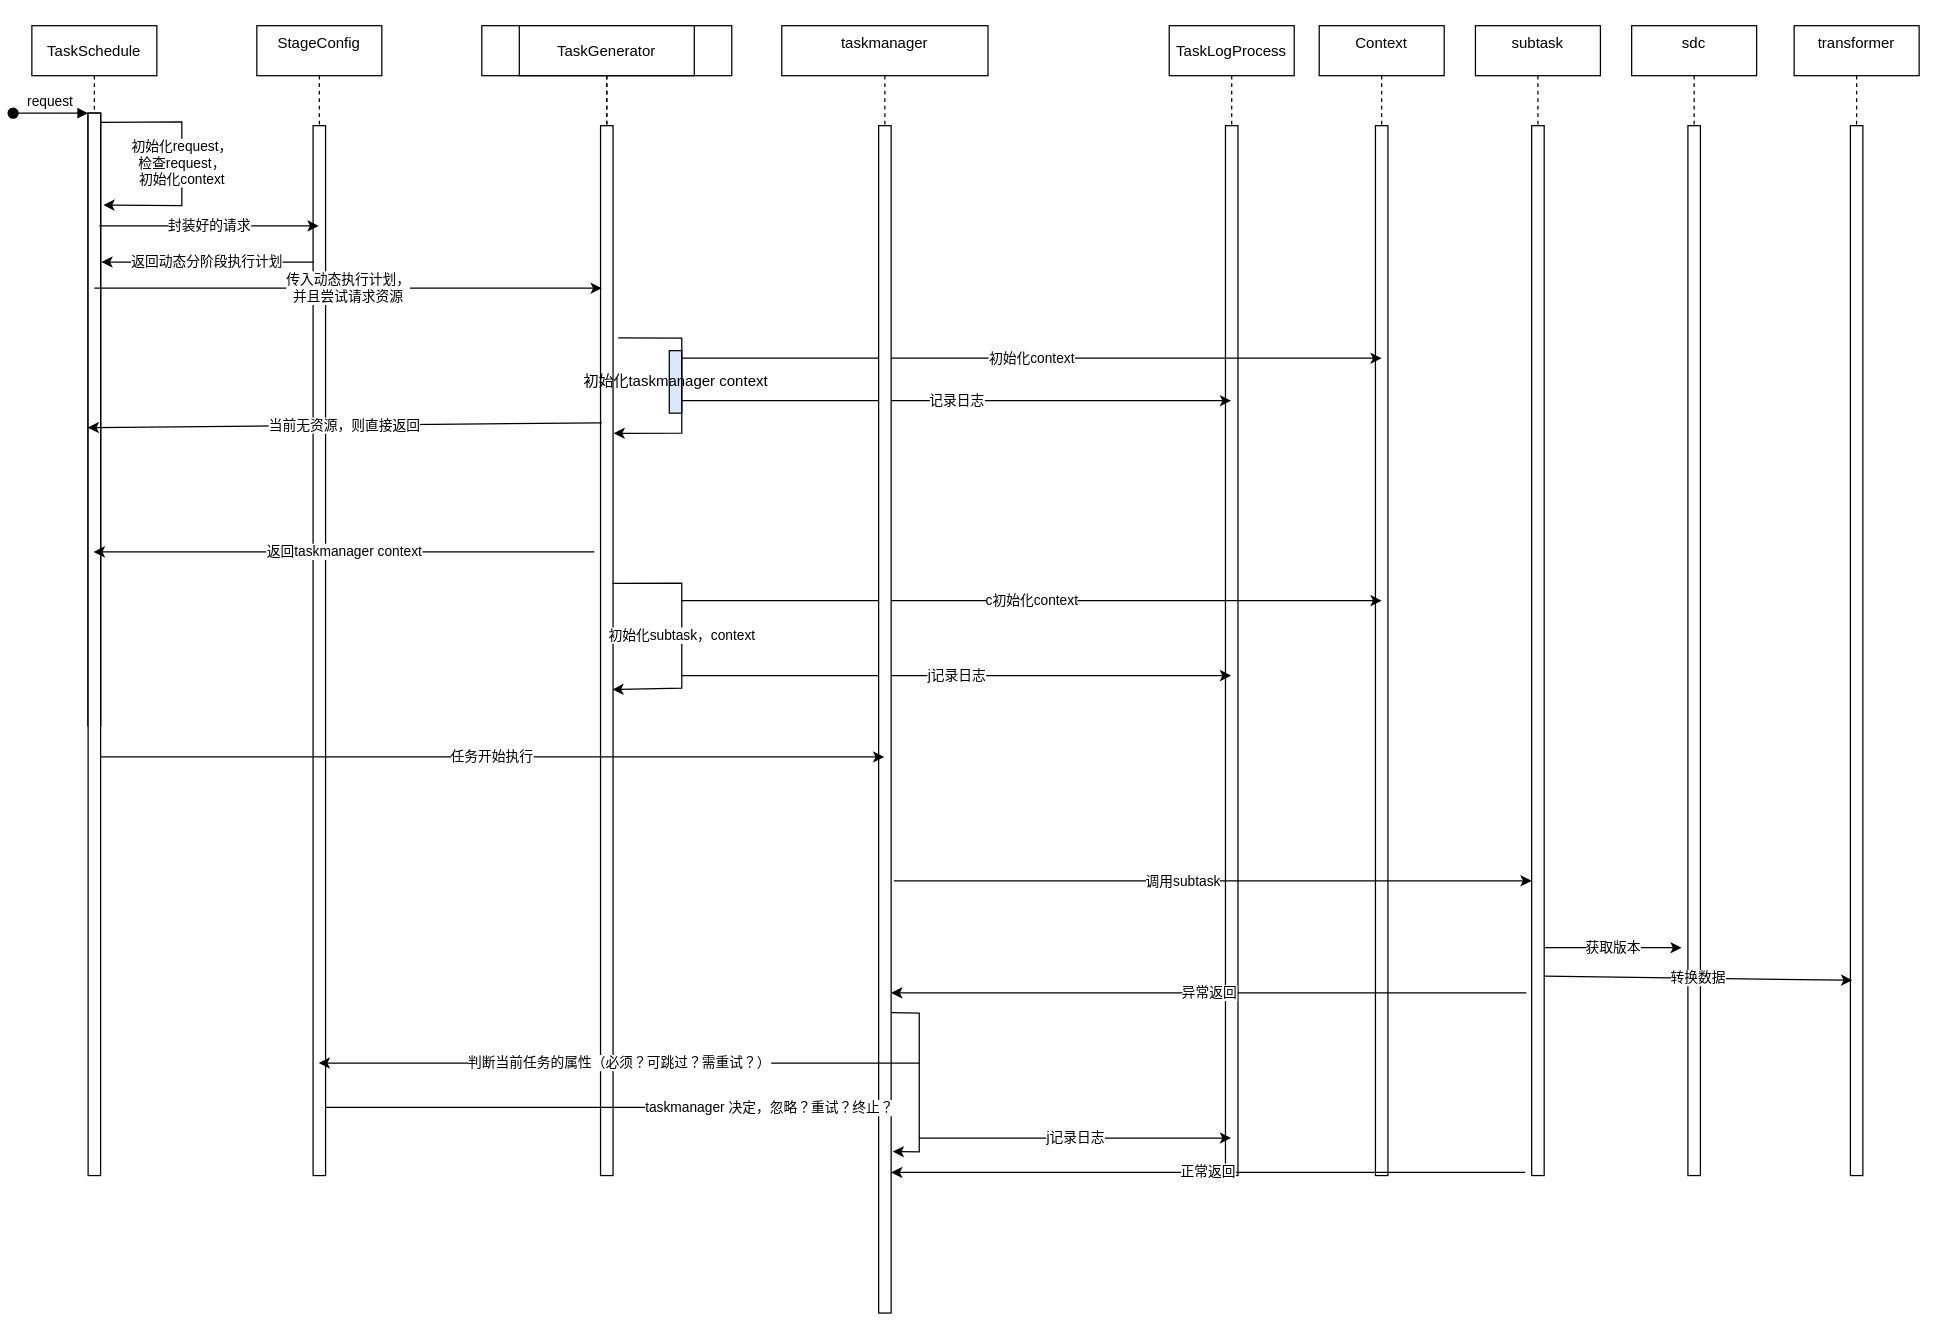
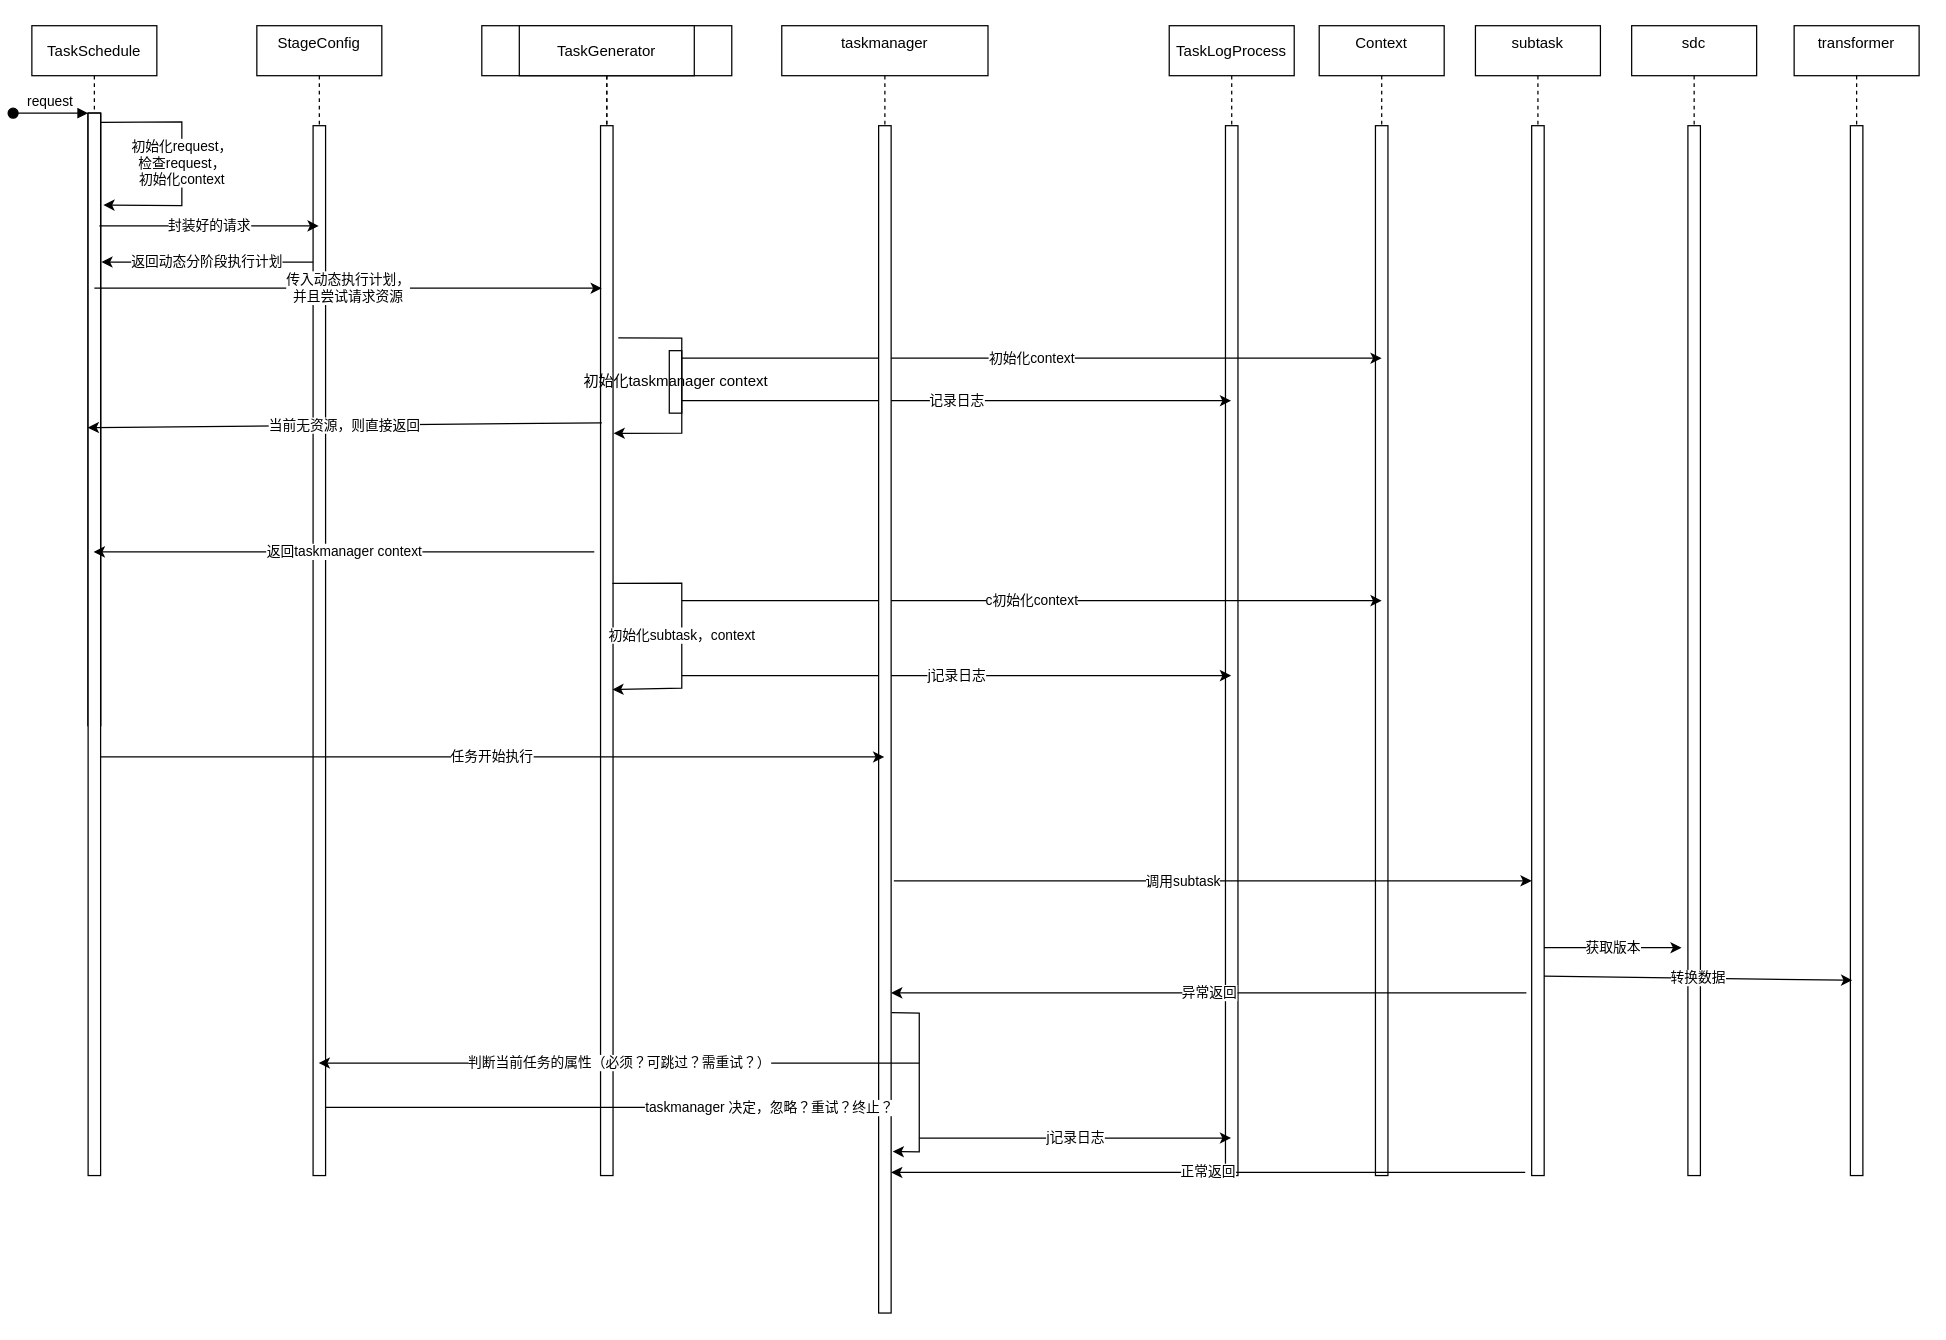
(676, 382) -> (676, 382)
